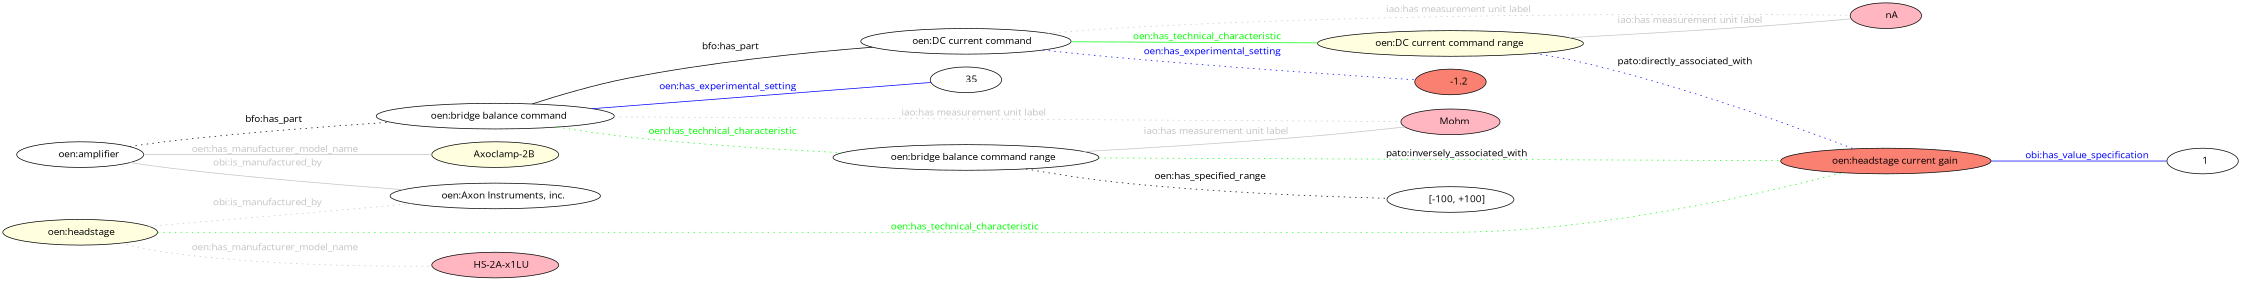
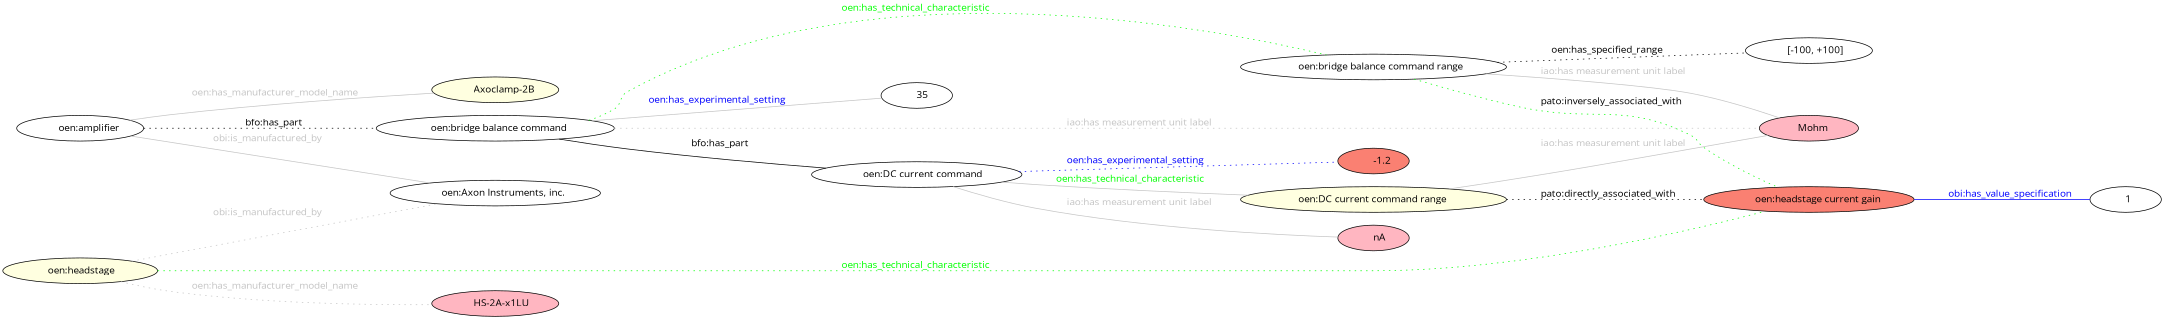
(1449, 17) -> (1144, 224)
(1710, 30) -> (1609, 163)
(1194, 42) -> (1125, 190)
(1696, 94) -> (1605, 199)
(762, 96) -> (737, 109)
